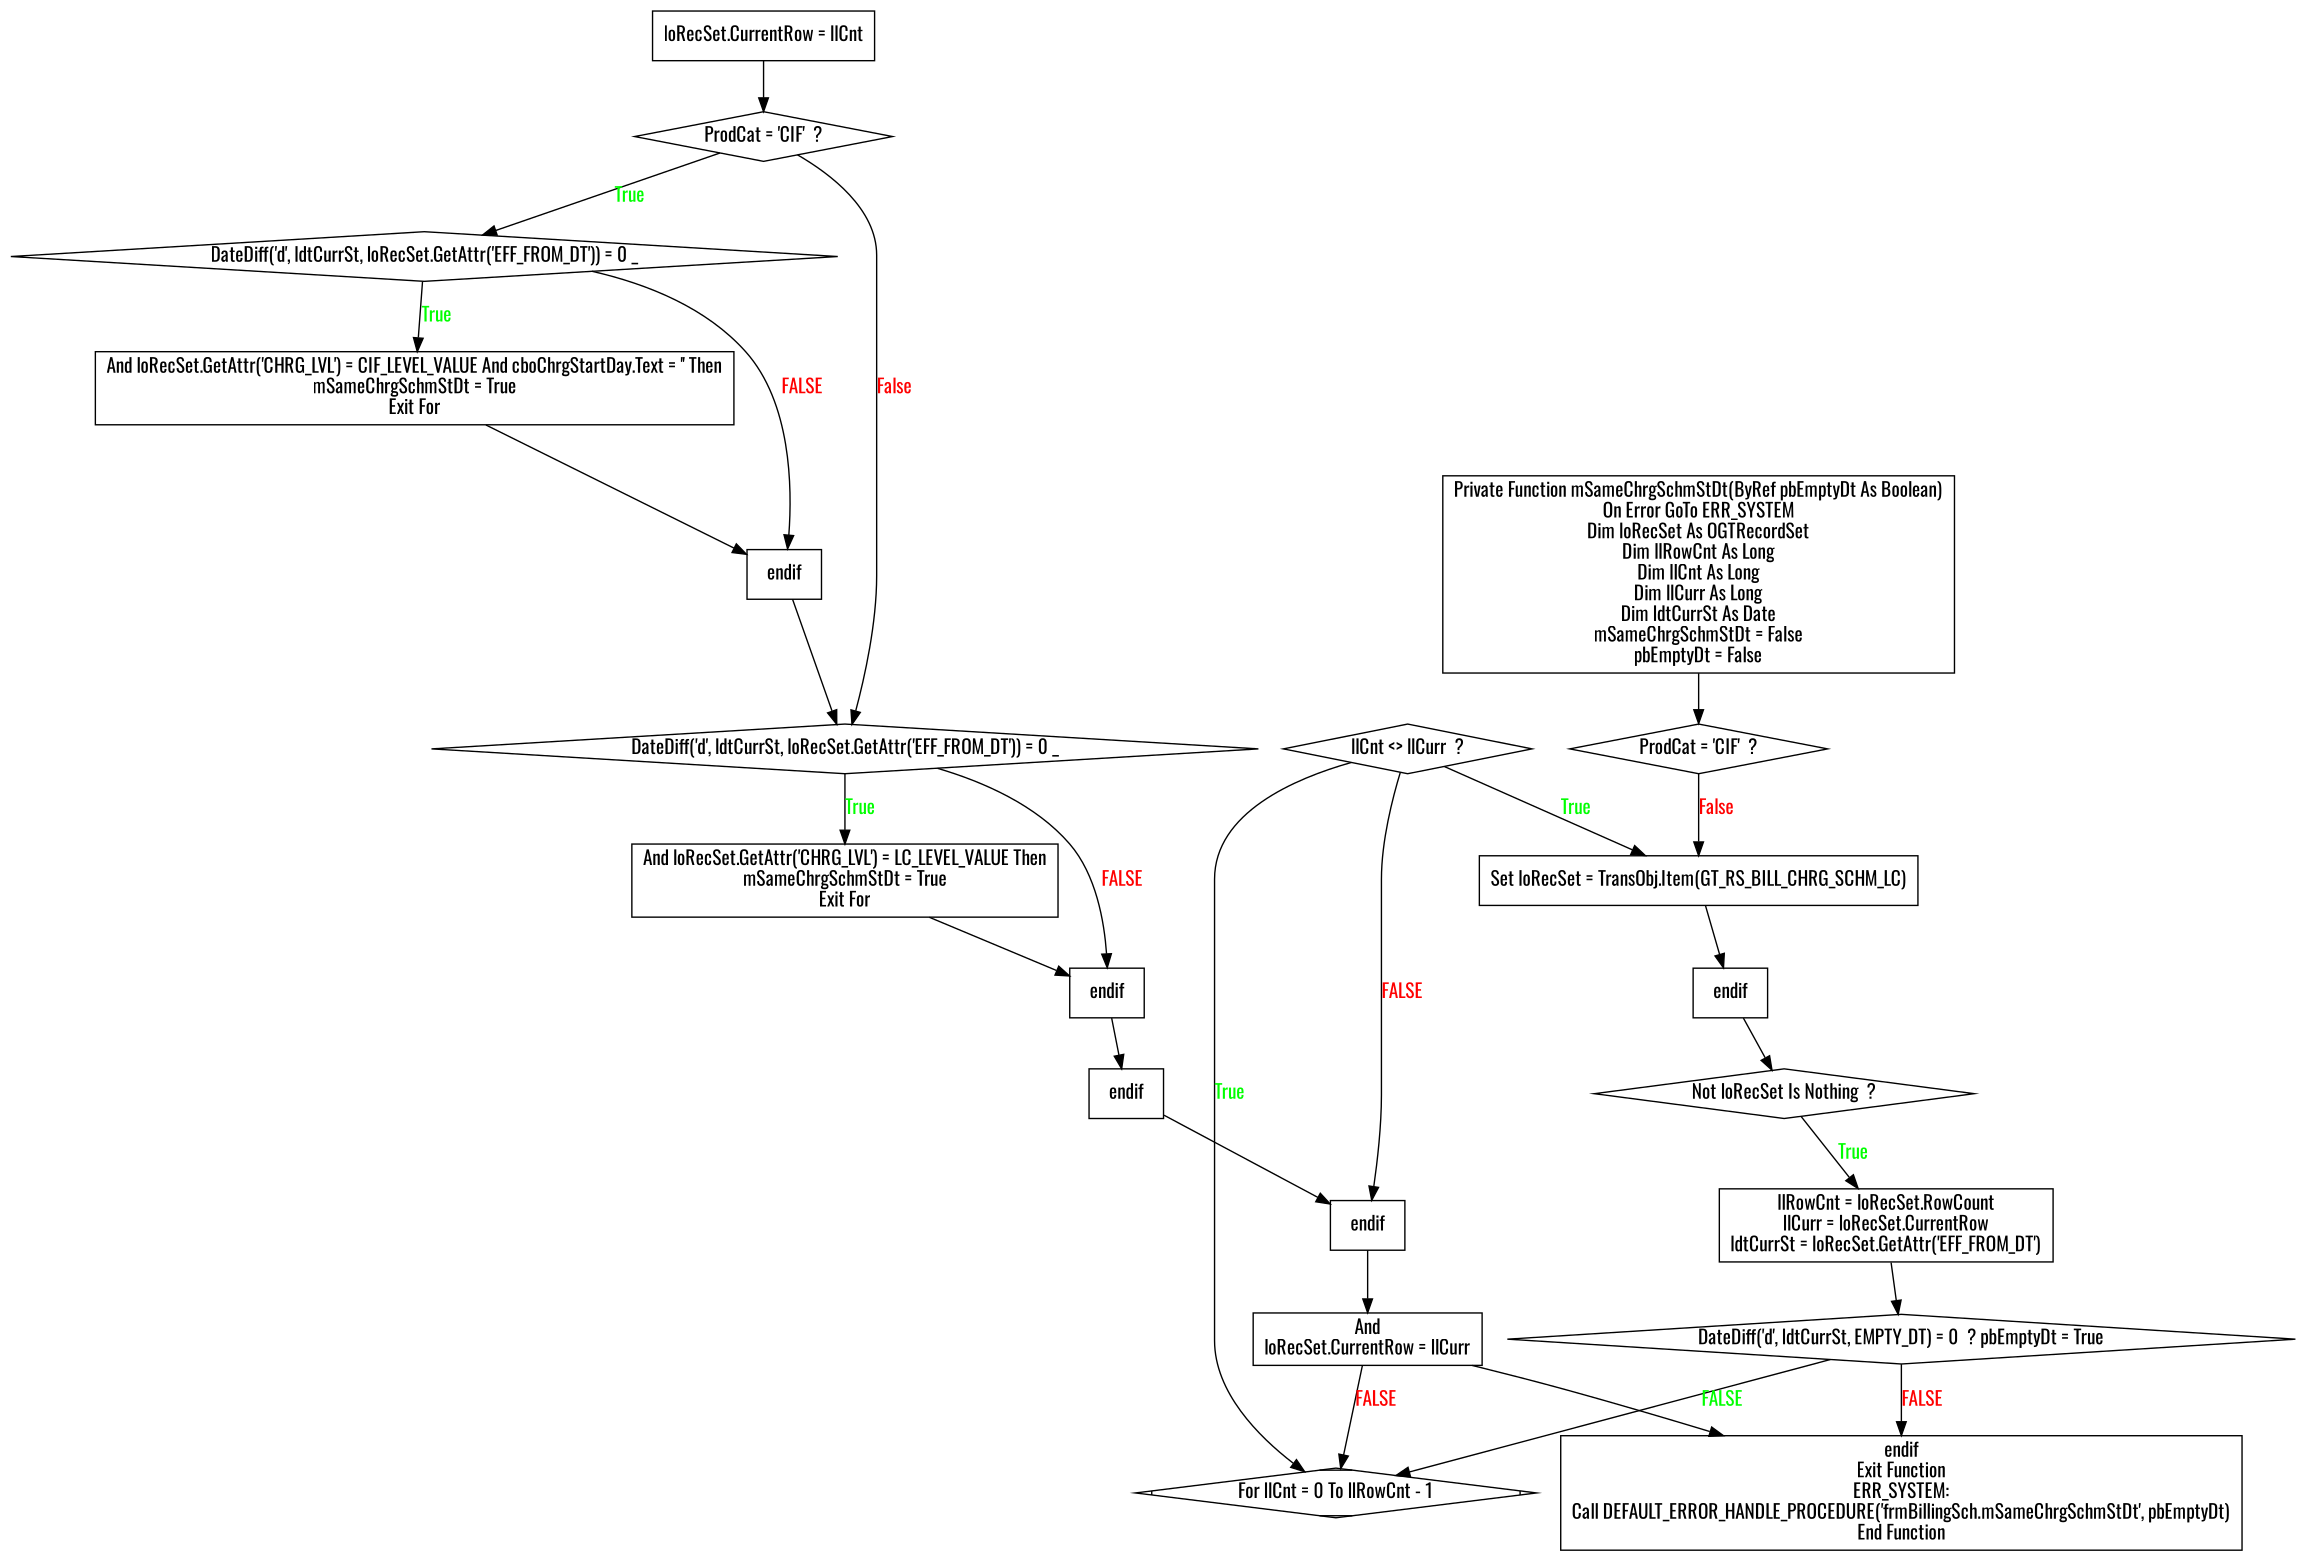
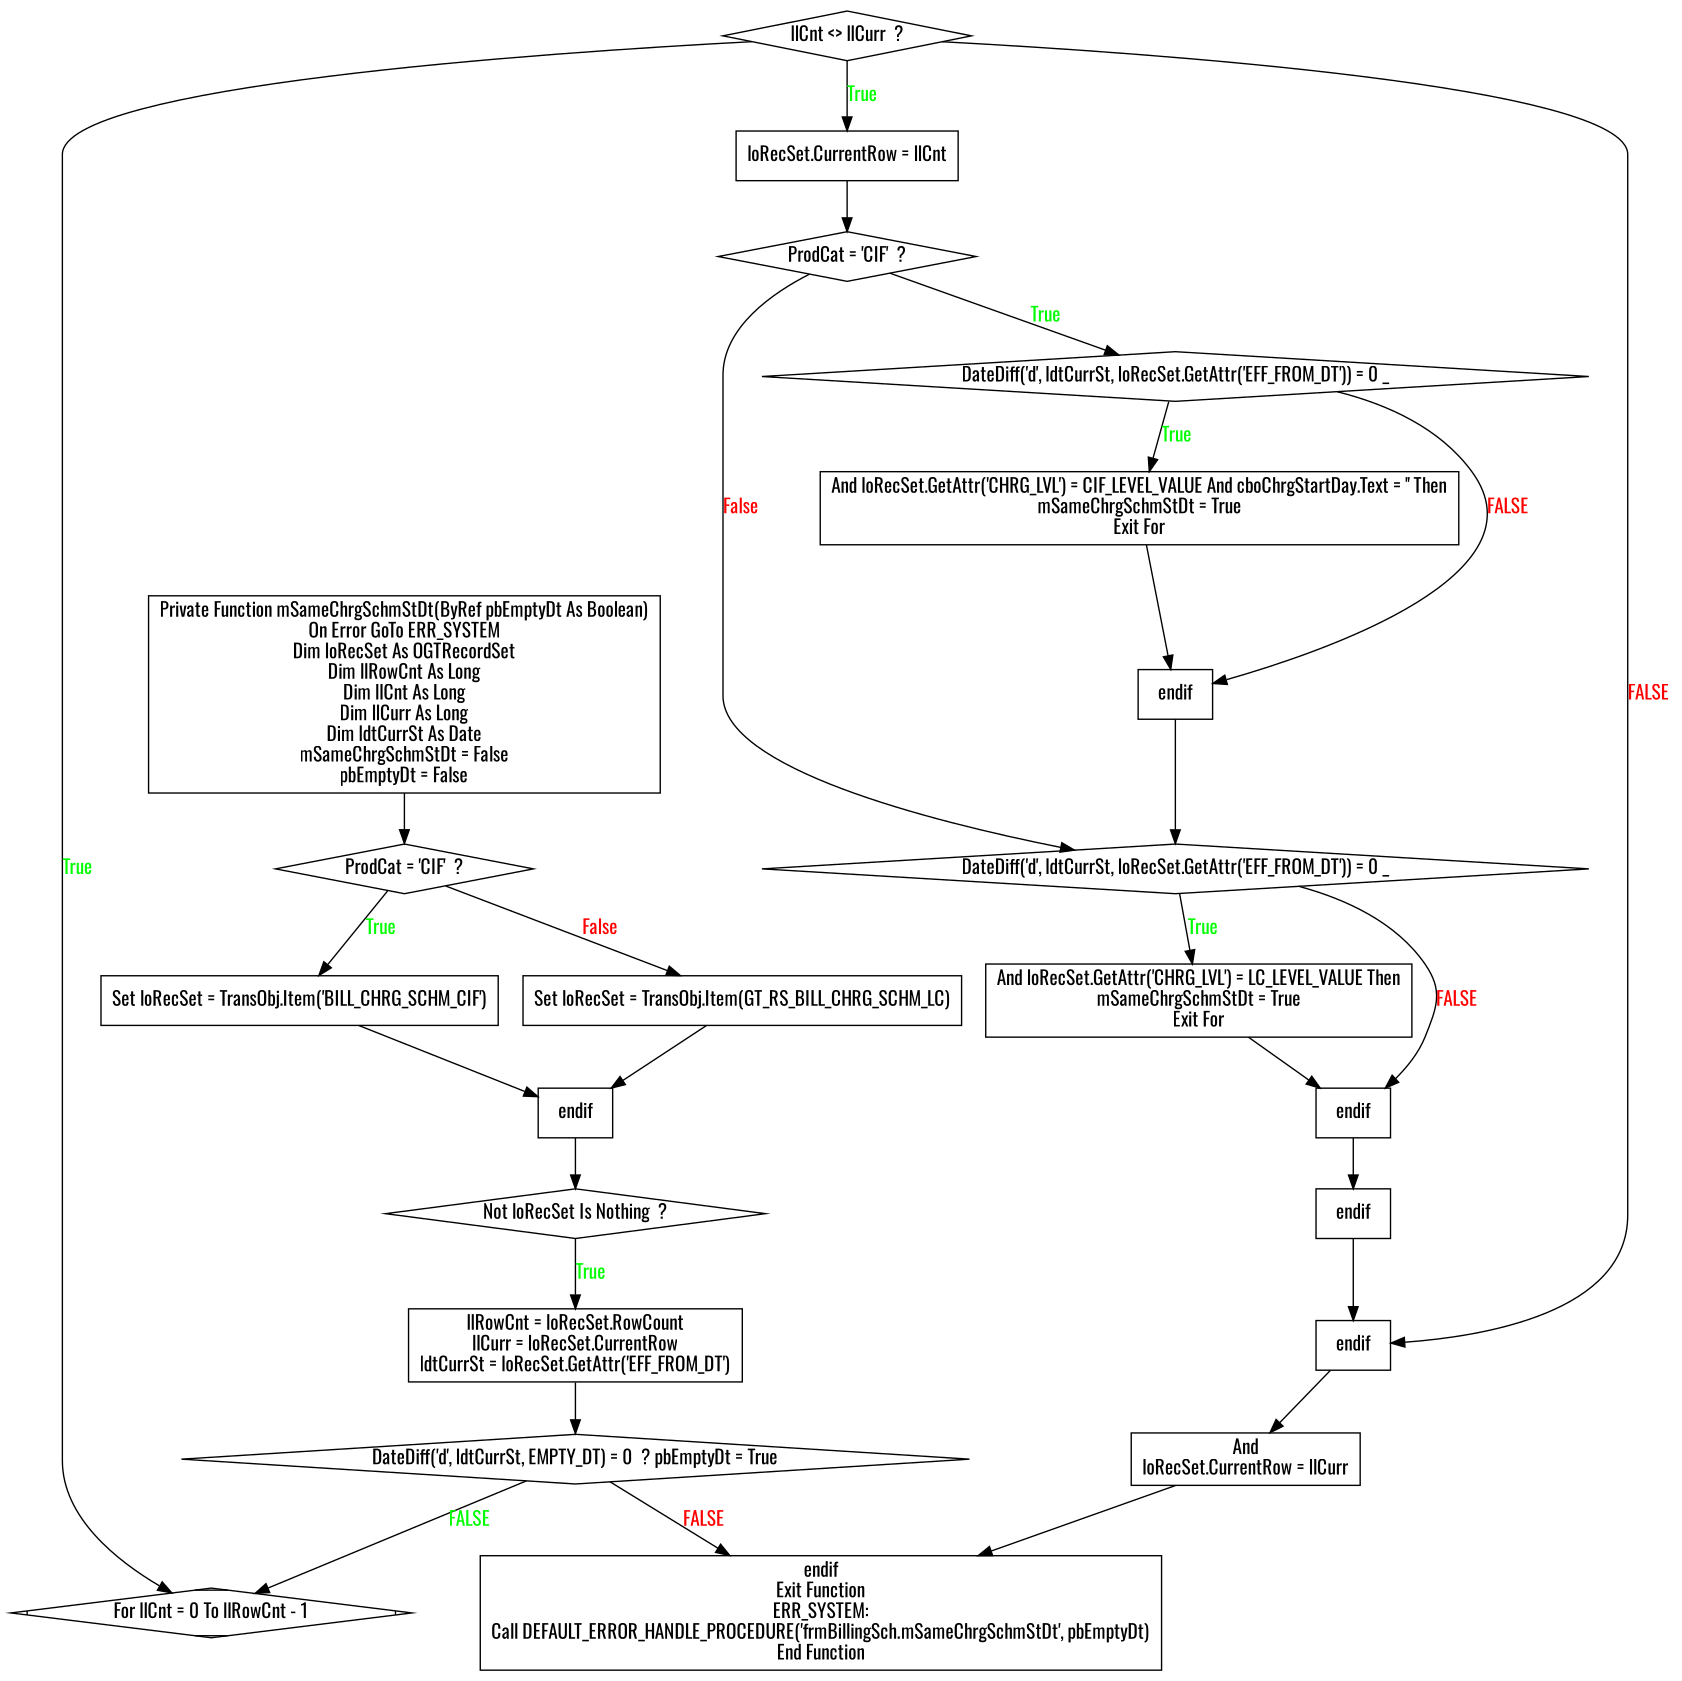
(1539, 808) -> (847, 89)
none -> (300, 1001)
(1353, 1410) -> none
